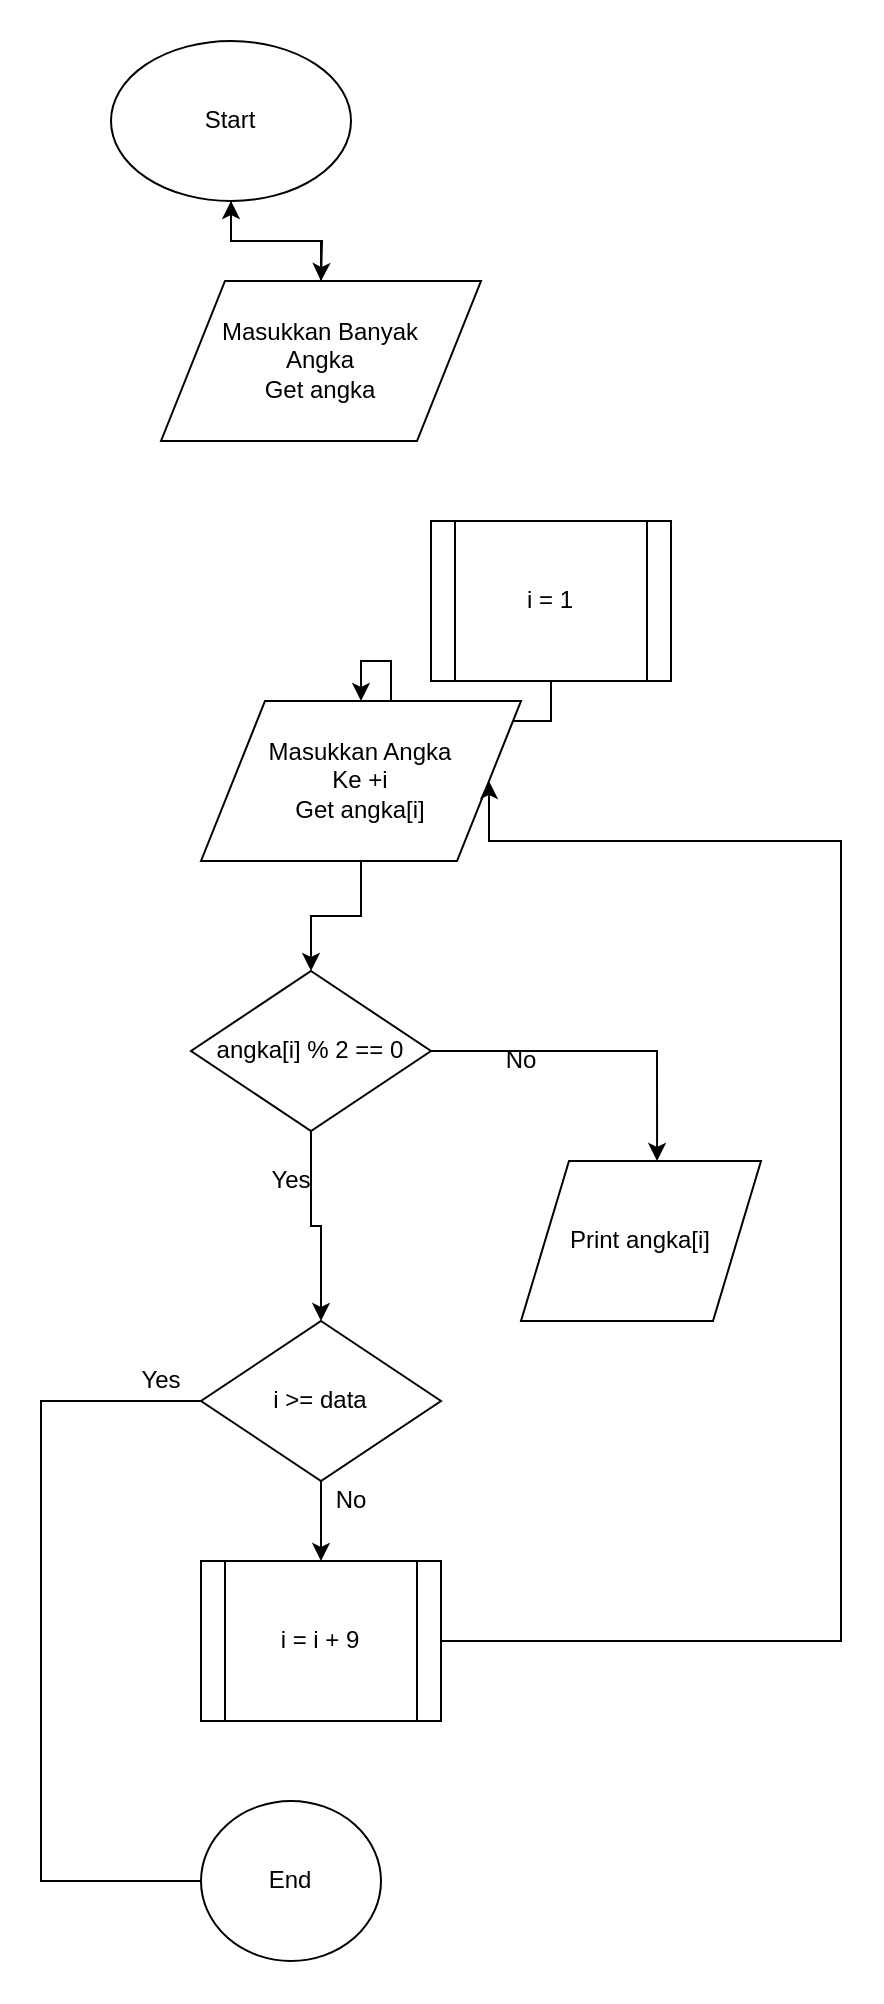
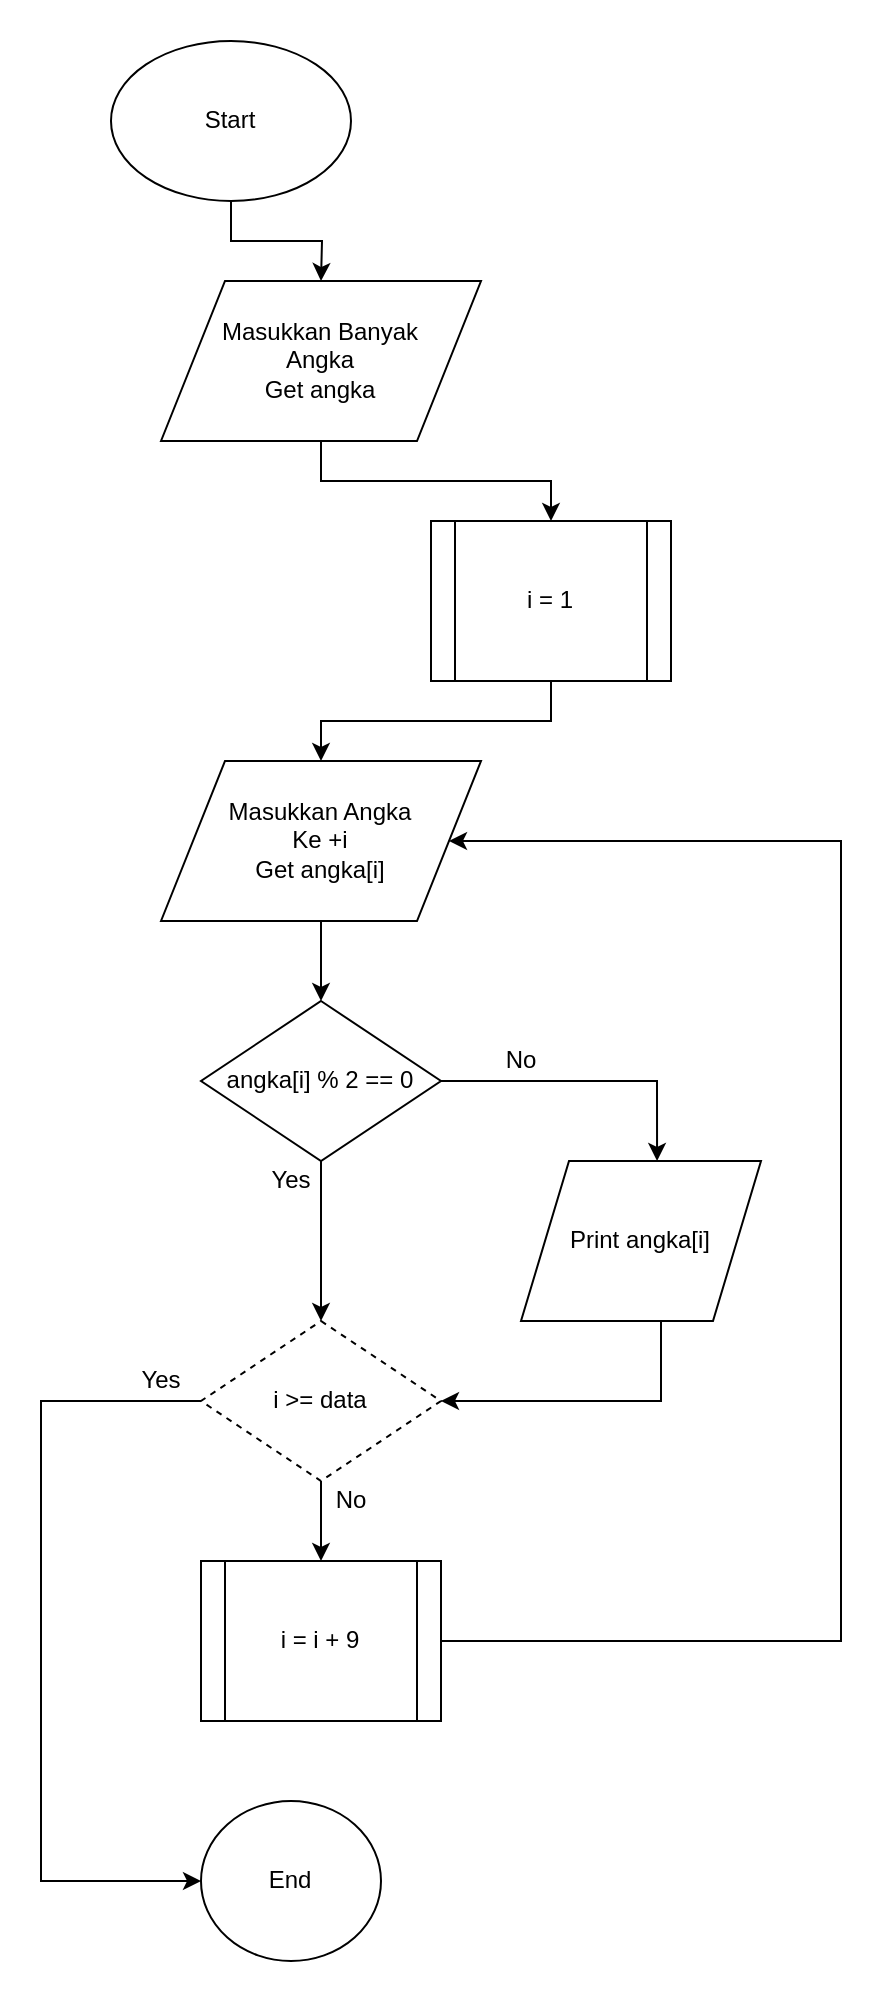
(321, 279) -> (429, 481)
(361, 781) -> (321, 841)
(311, 1051) -> (321, 1081)
(321, 1401) -> (321, 1401)
none -> (598, 1401)
(191, 1881) -> (186, 1881)
